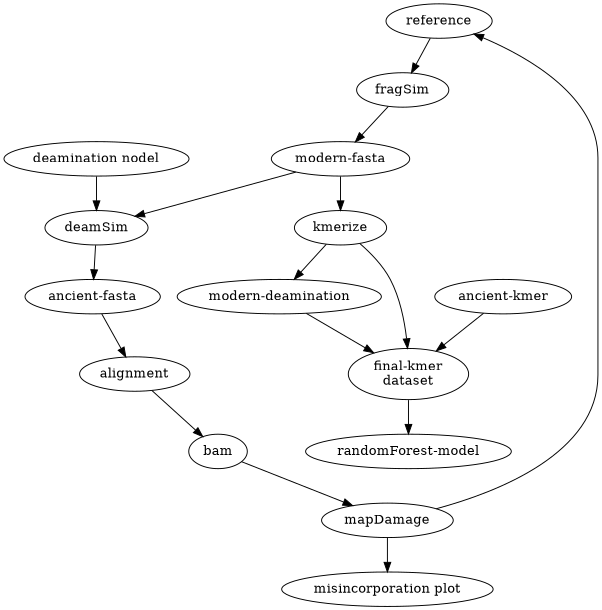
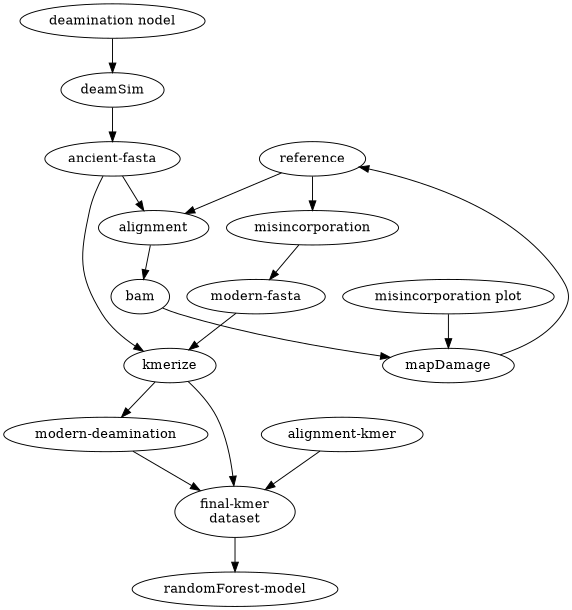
(403, 90) -> (313, 228)
none -> (238, 191)
(220, 193) -> none
none -> (84, 269)
(503, 297) -> (342, 434)
(387, 550) -> (448, 326)
